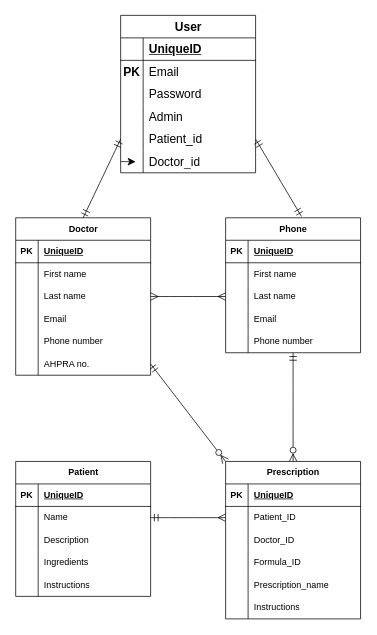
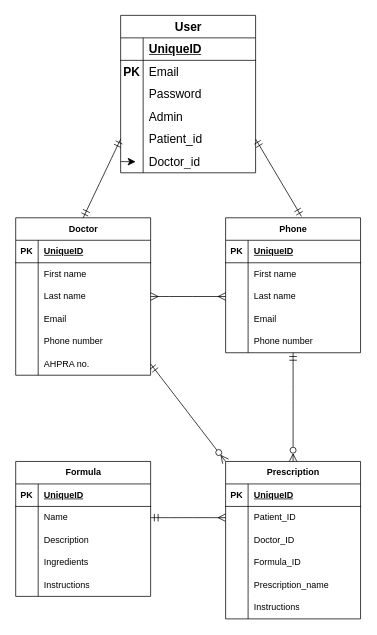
(83, 473) -> (83, 473)
